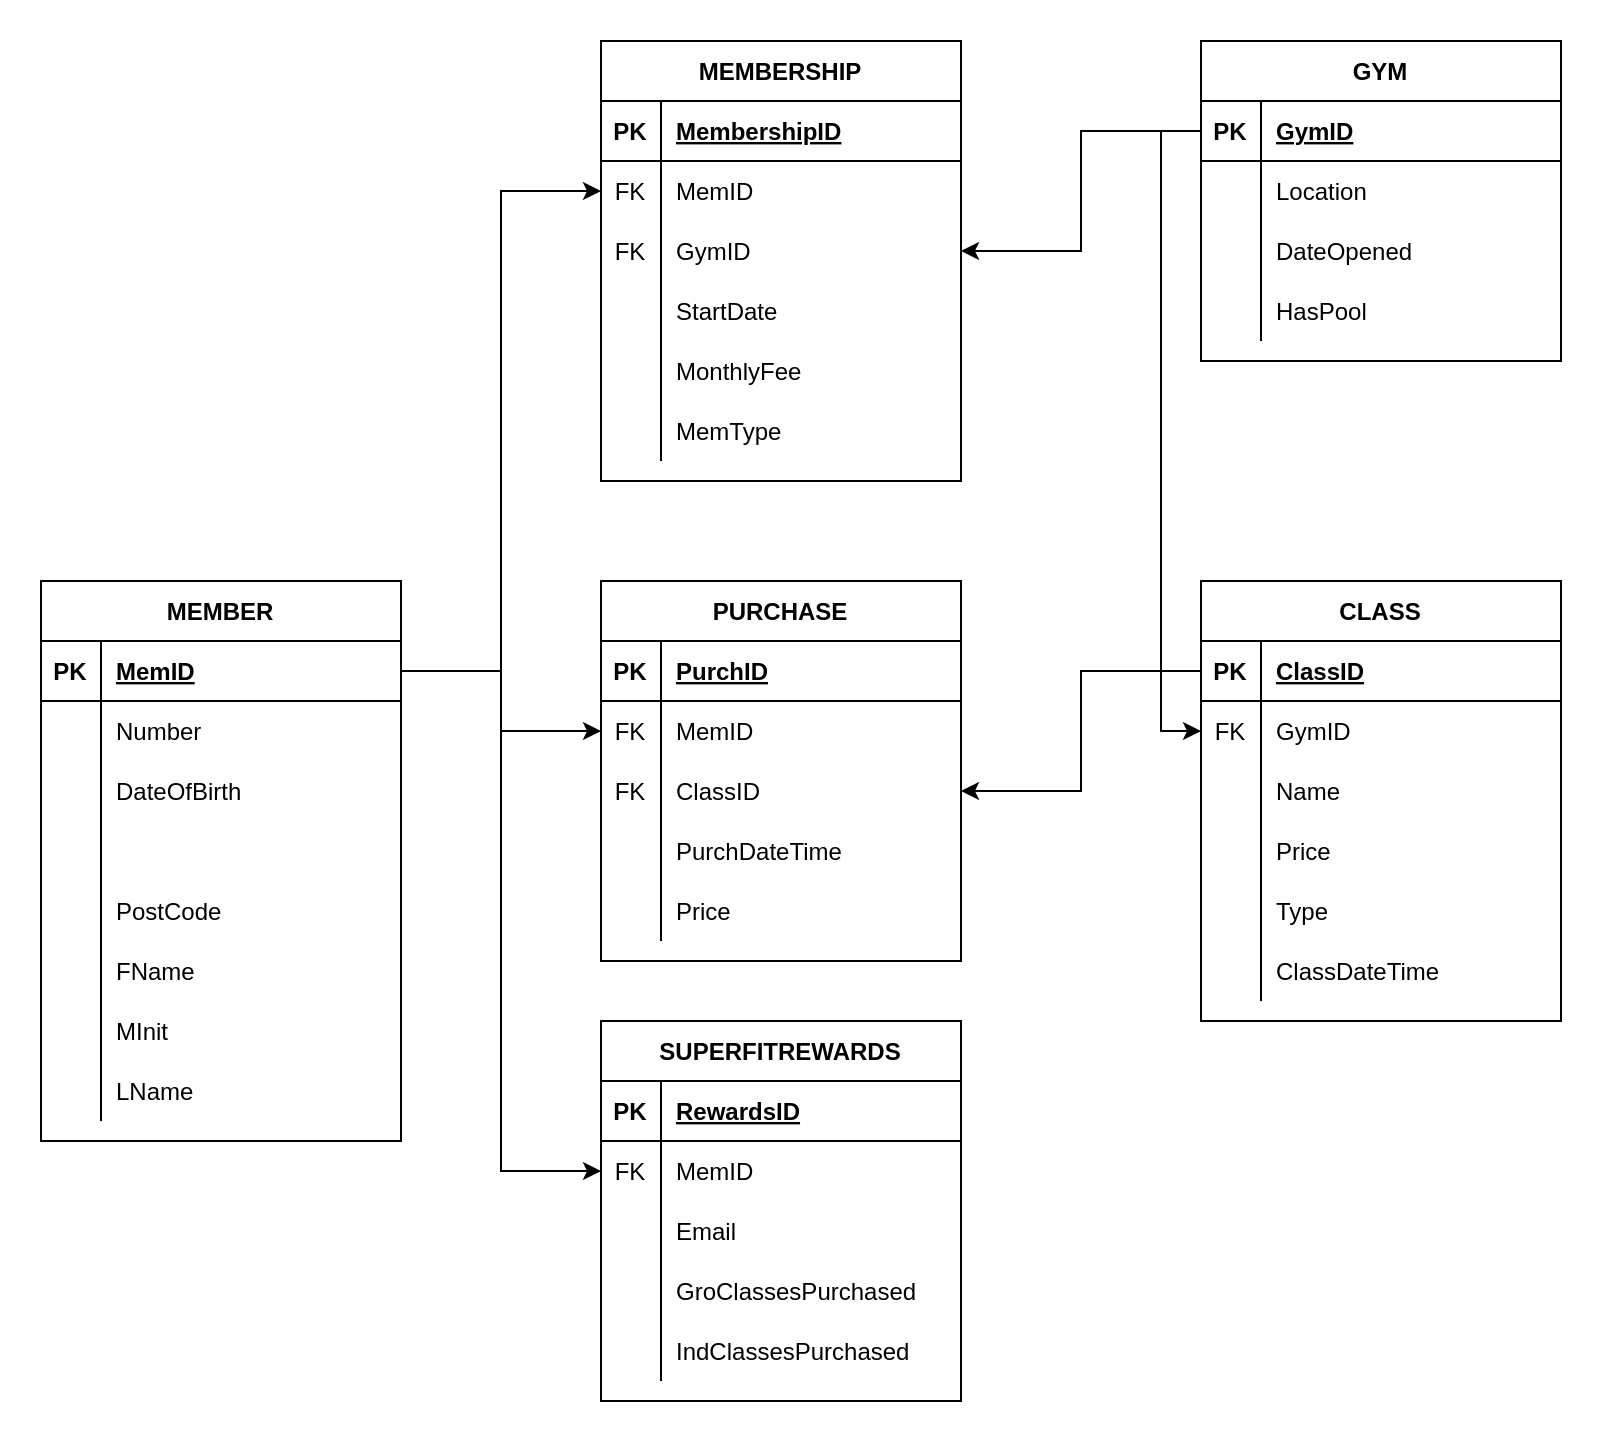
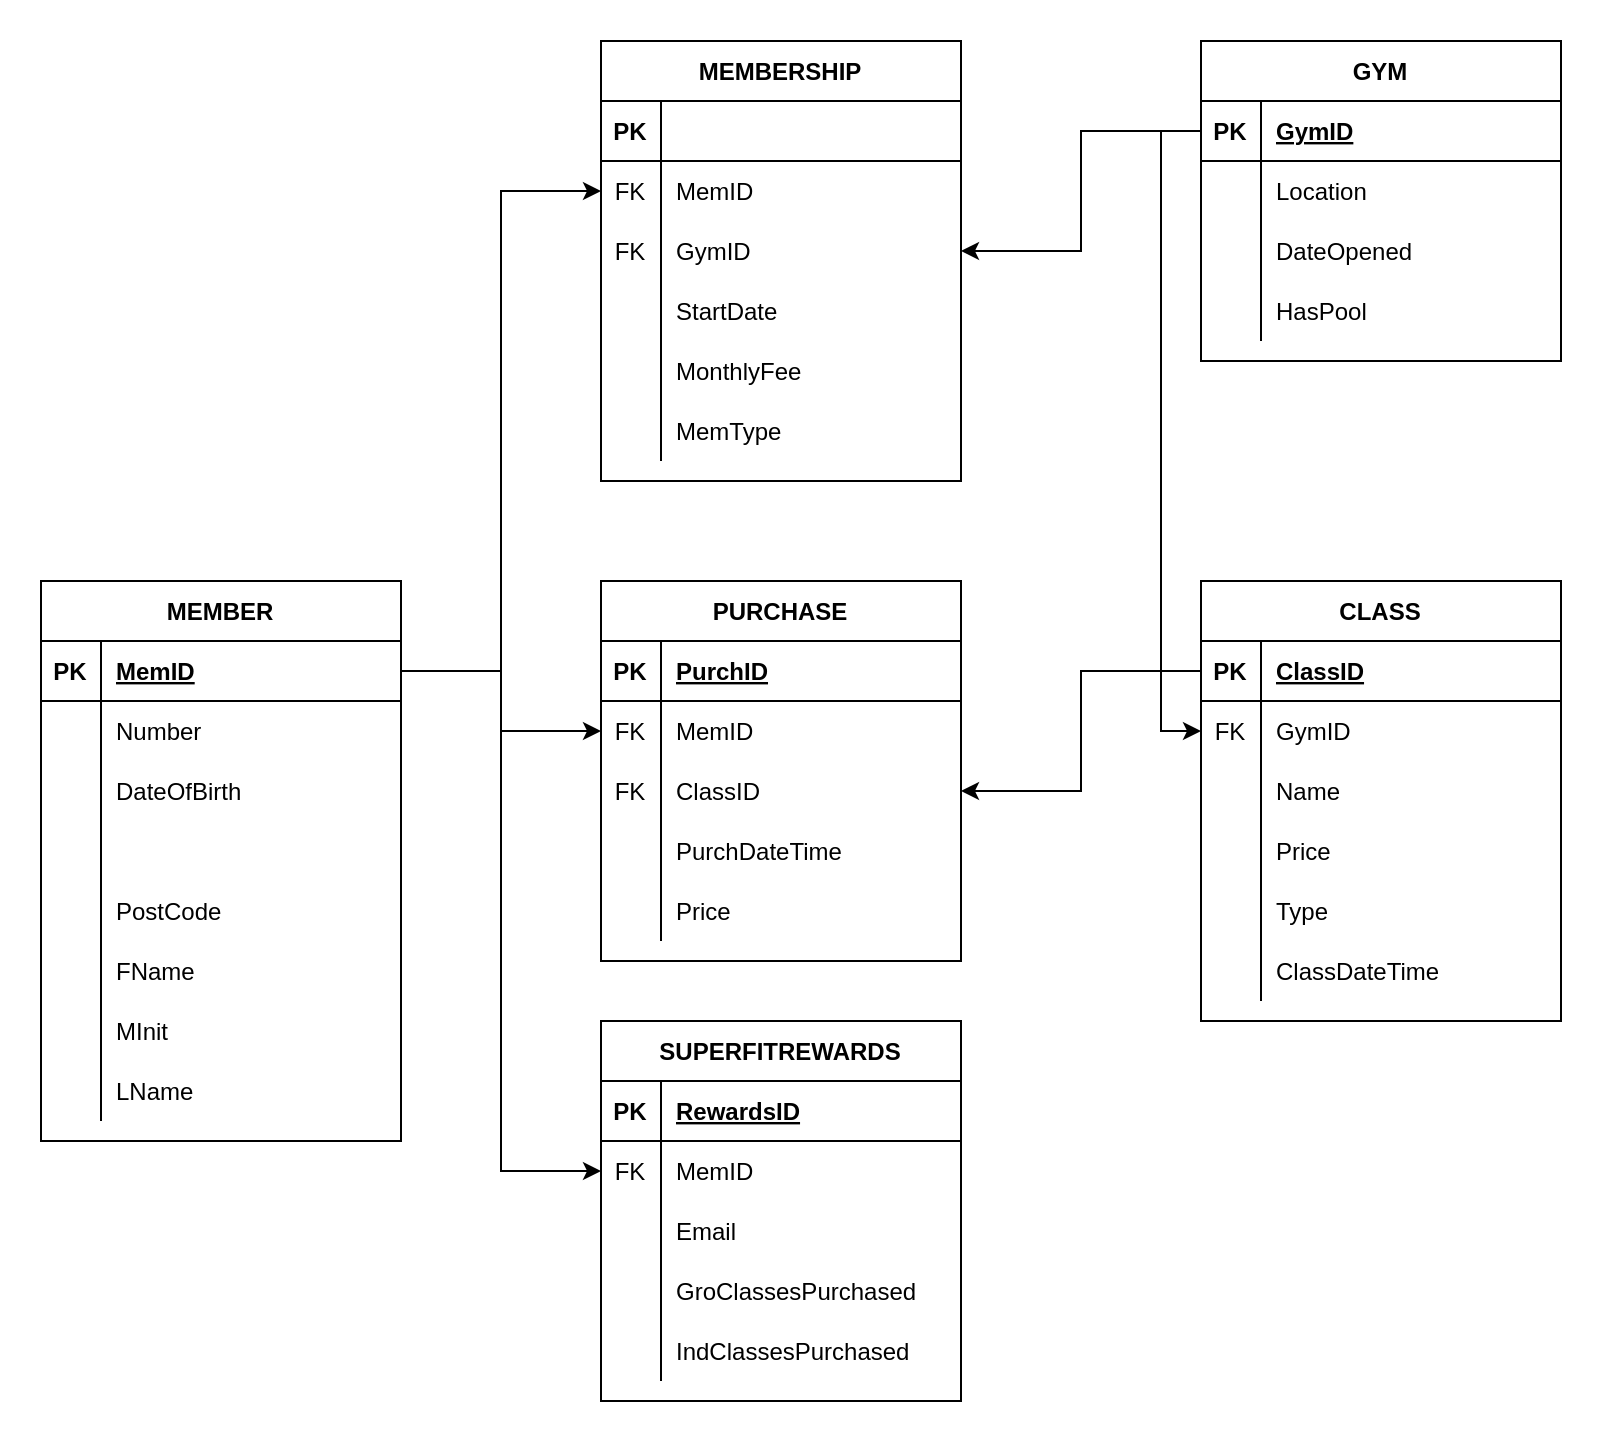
(811, 131) -> none
